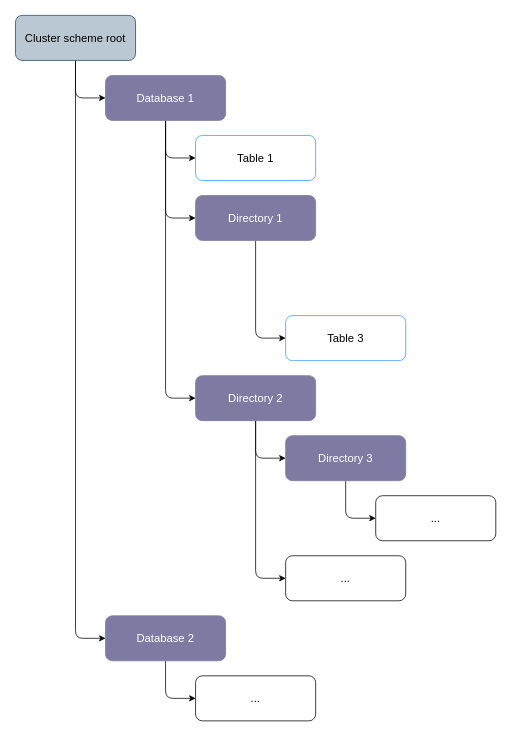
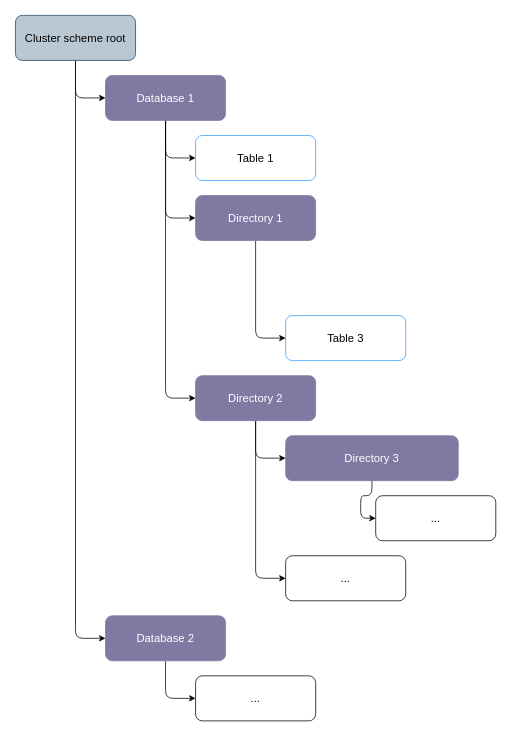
(345, 458) -> (372, 458)
